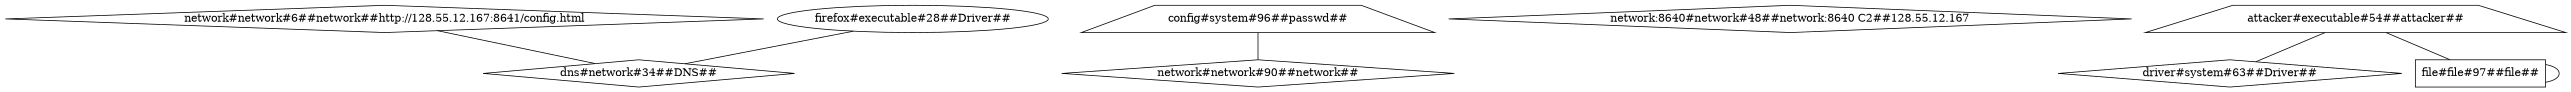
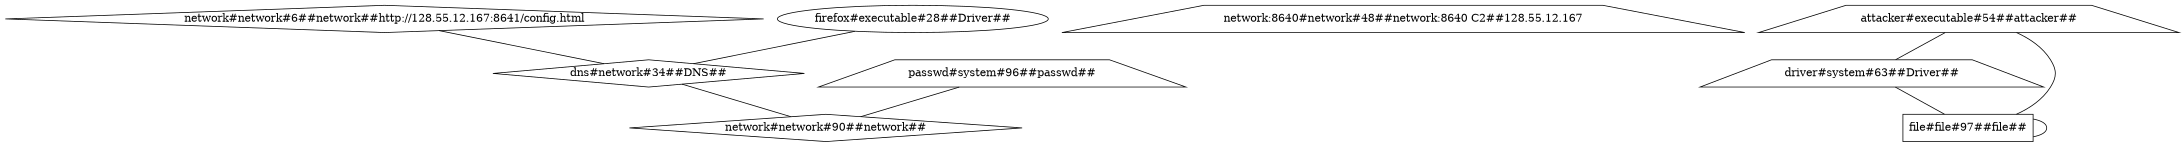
(1258, 19) -> (1002, 73)
(1790, 19) -> (1403, 19)
(2230, 73) -> (1872, 73)
none -> (736, 100)
none -> (1920, 101)
